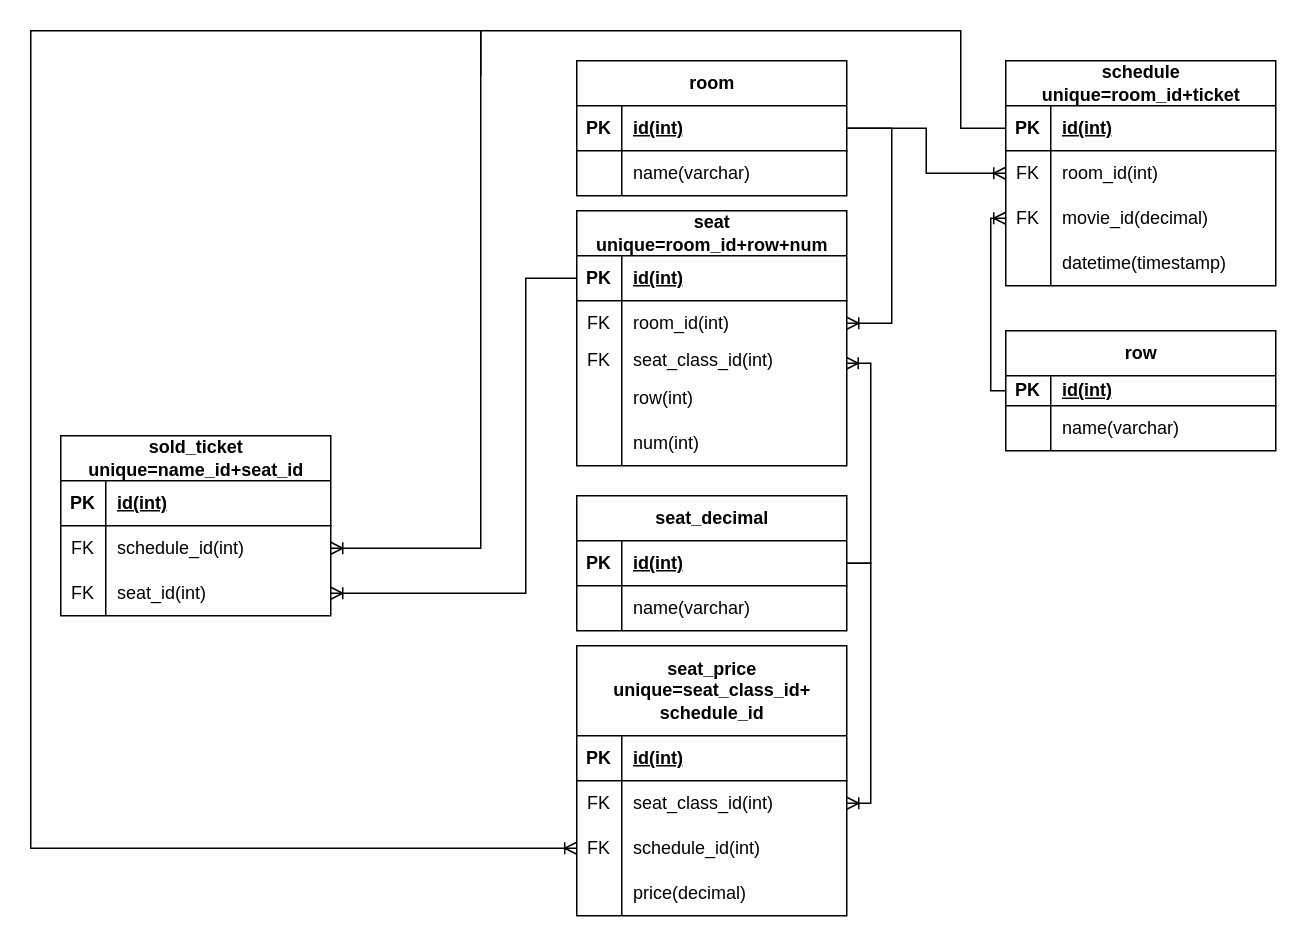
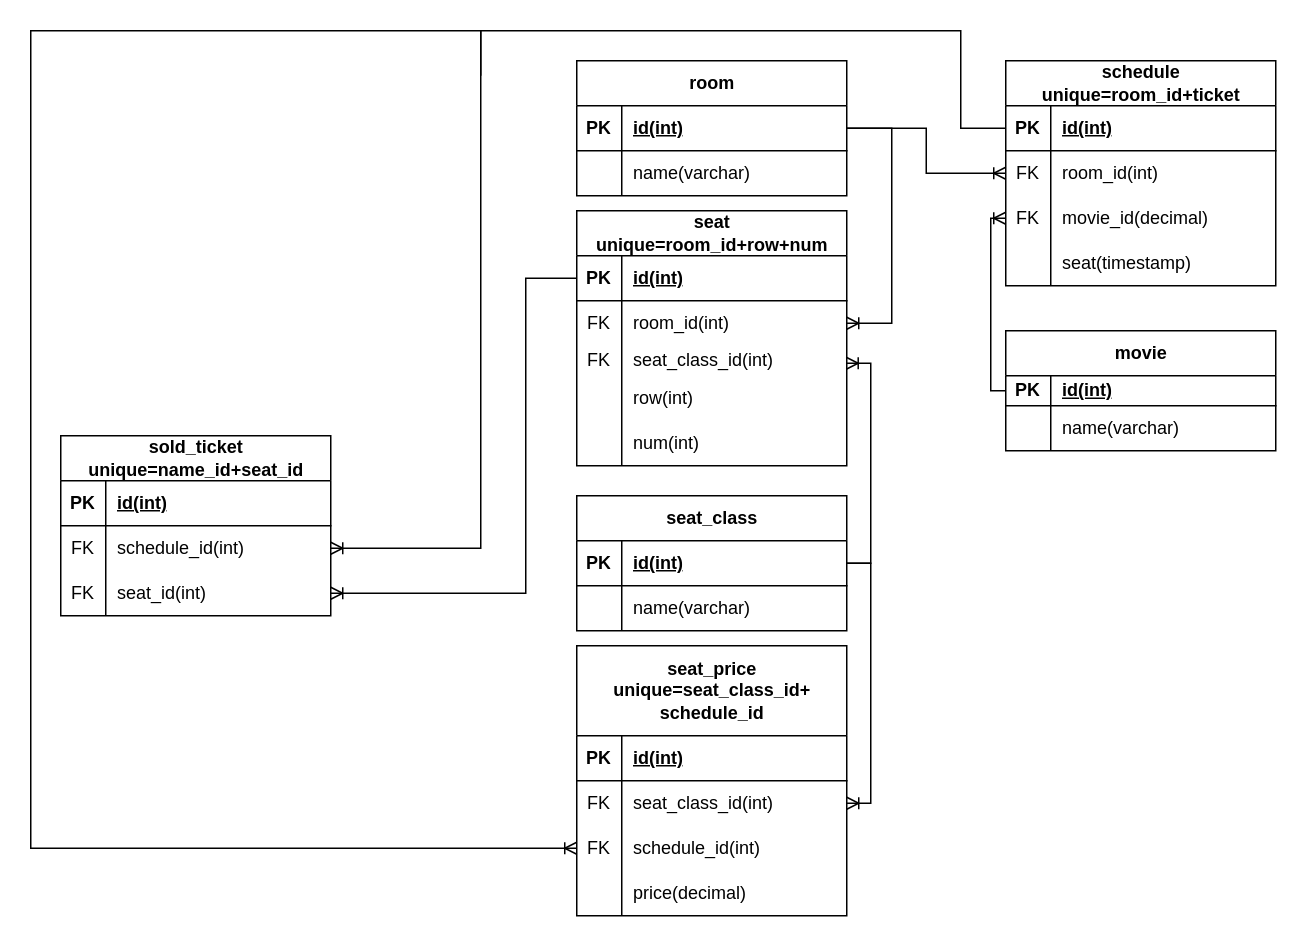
(1154, 263) -> (1136, 263)
(1142, 353) -> (1142, 353)
(713, 518) -> (713, 518)
